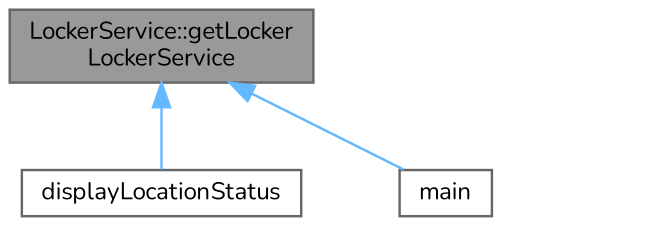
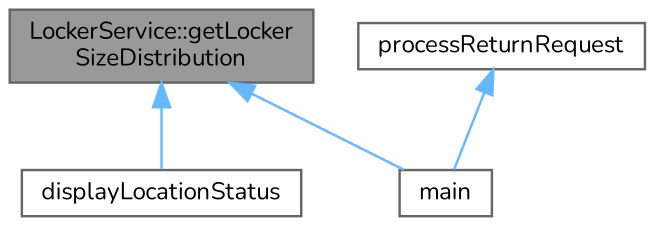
(162, 46) -> (162, 46)
none -> (502, 46)
